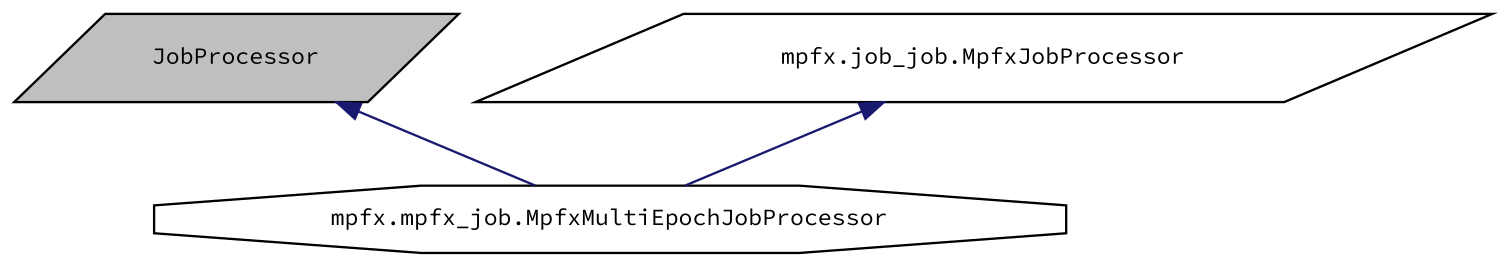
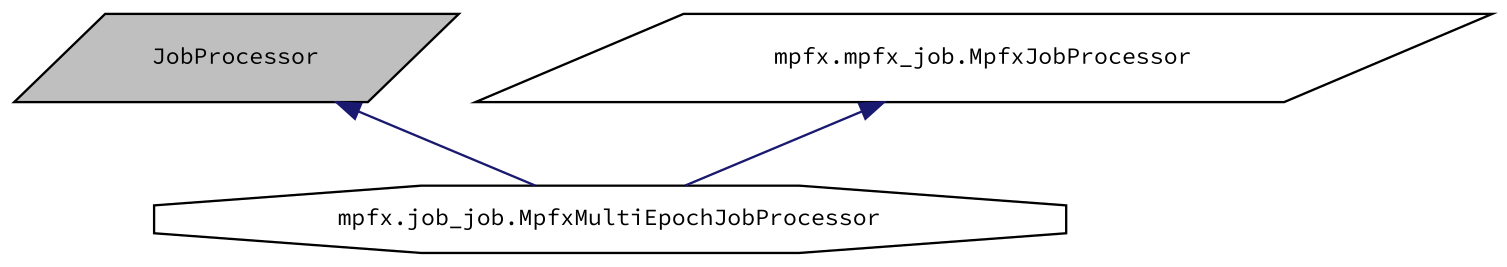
(984, 58) -> (984, 58)
(610, 219) -> (610, 219)
